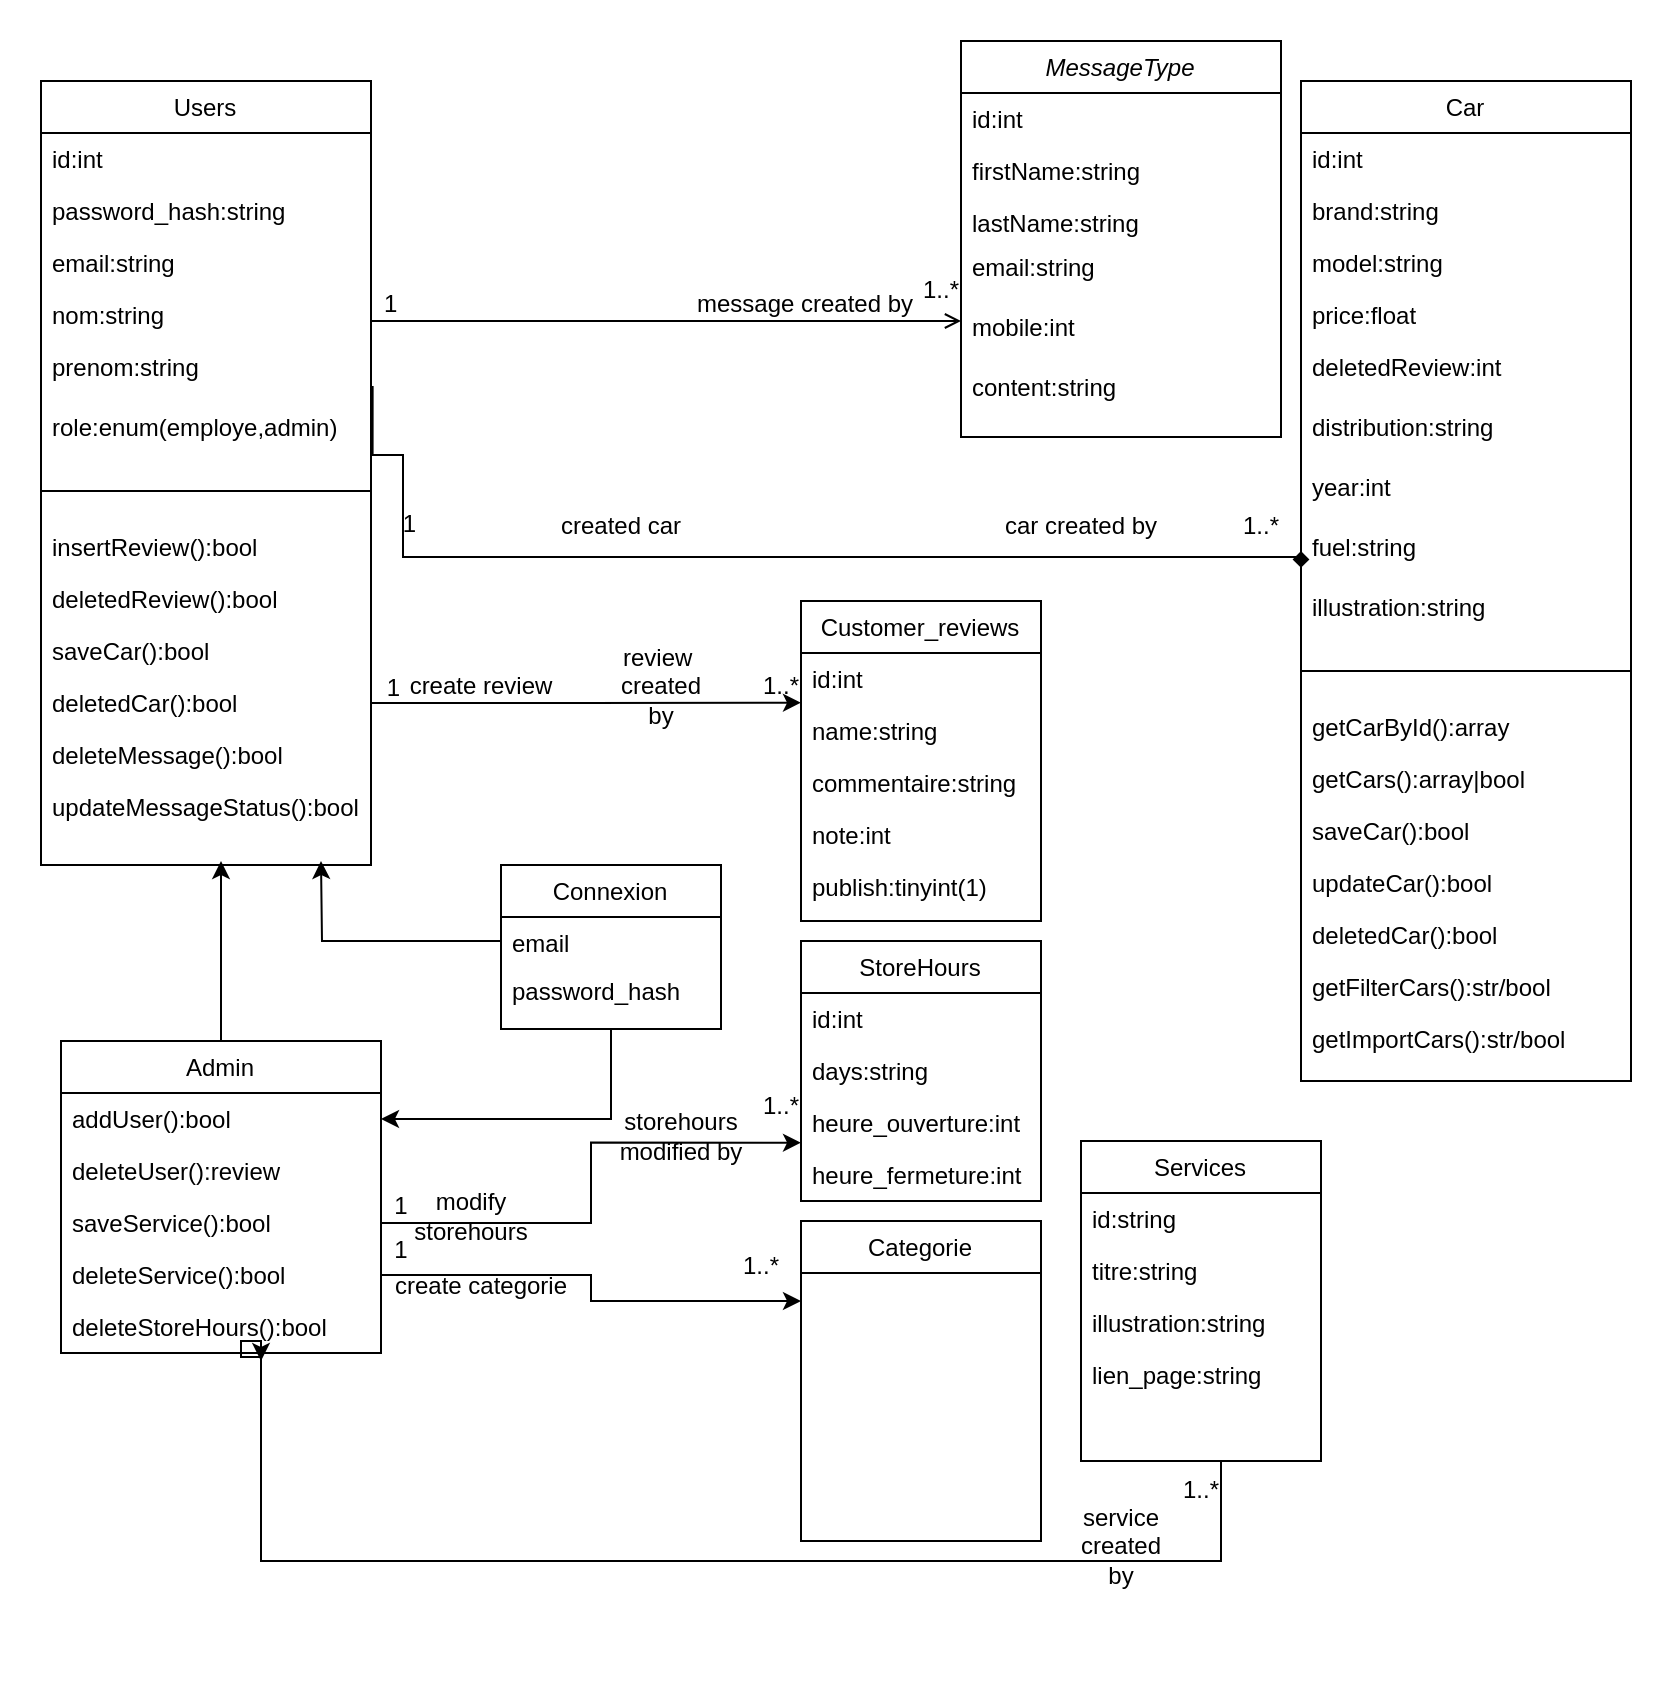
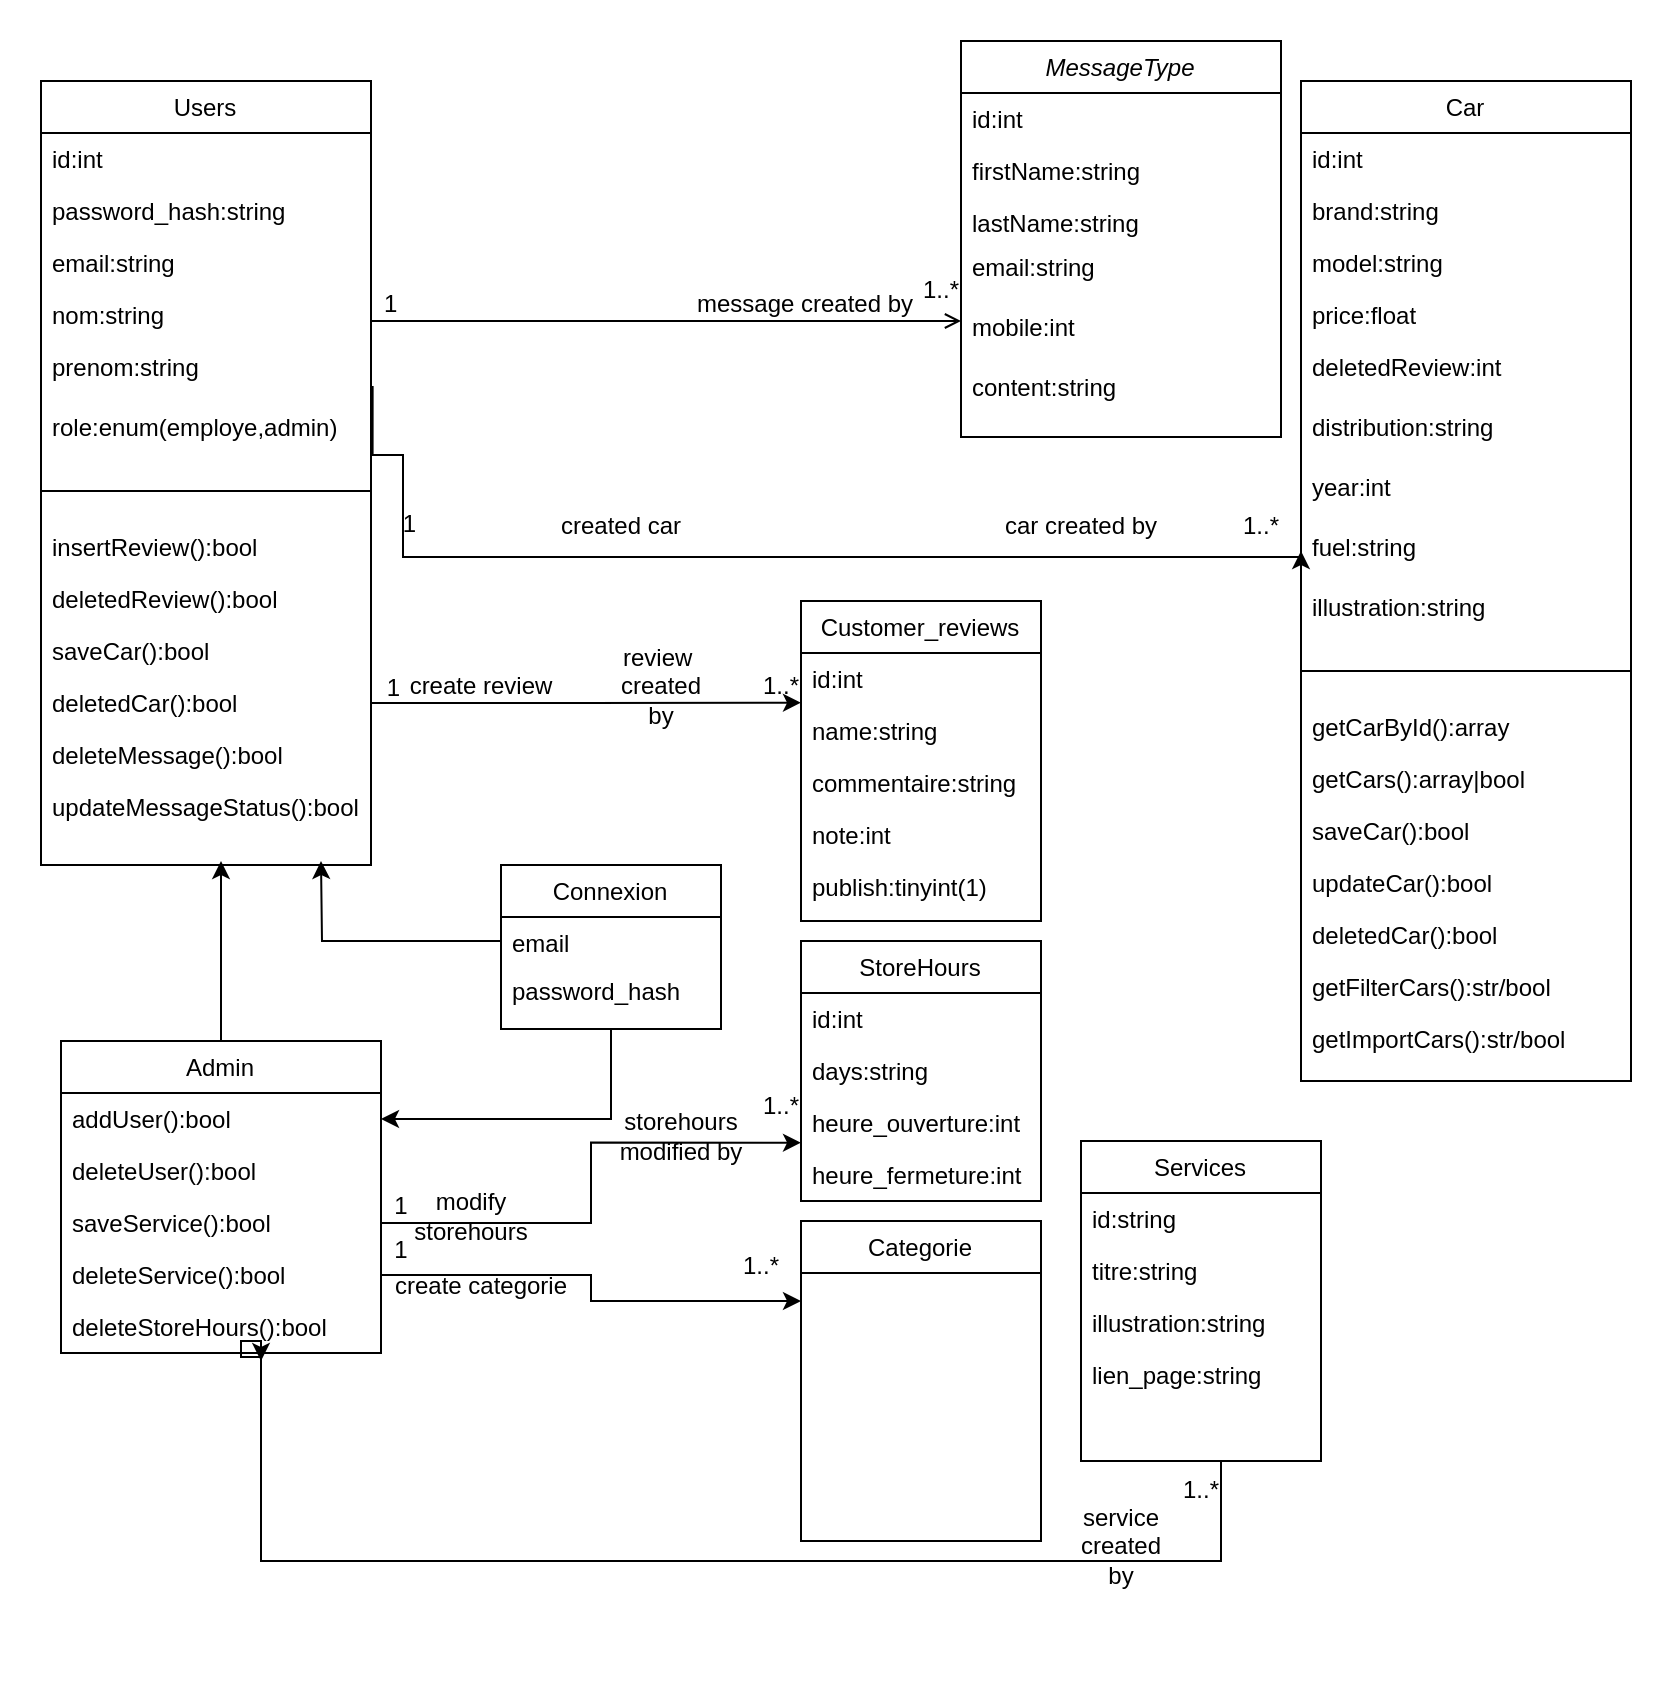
(1294, 557) -> (1294, 557)
(190, 1172) -> (177, 1172)
